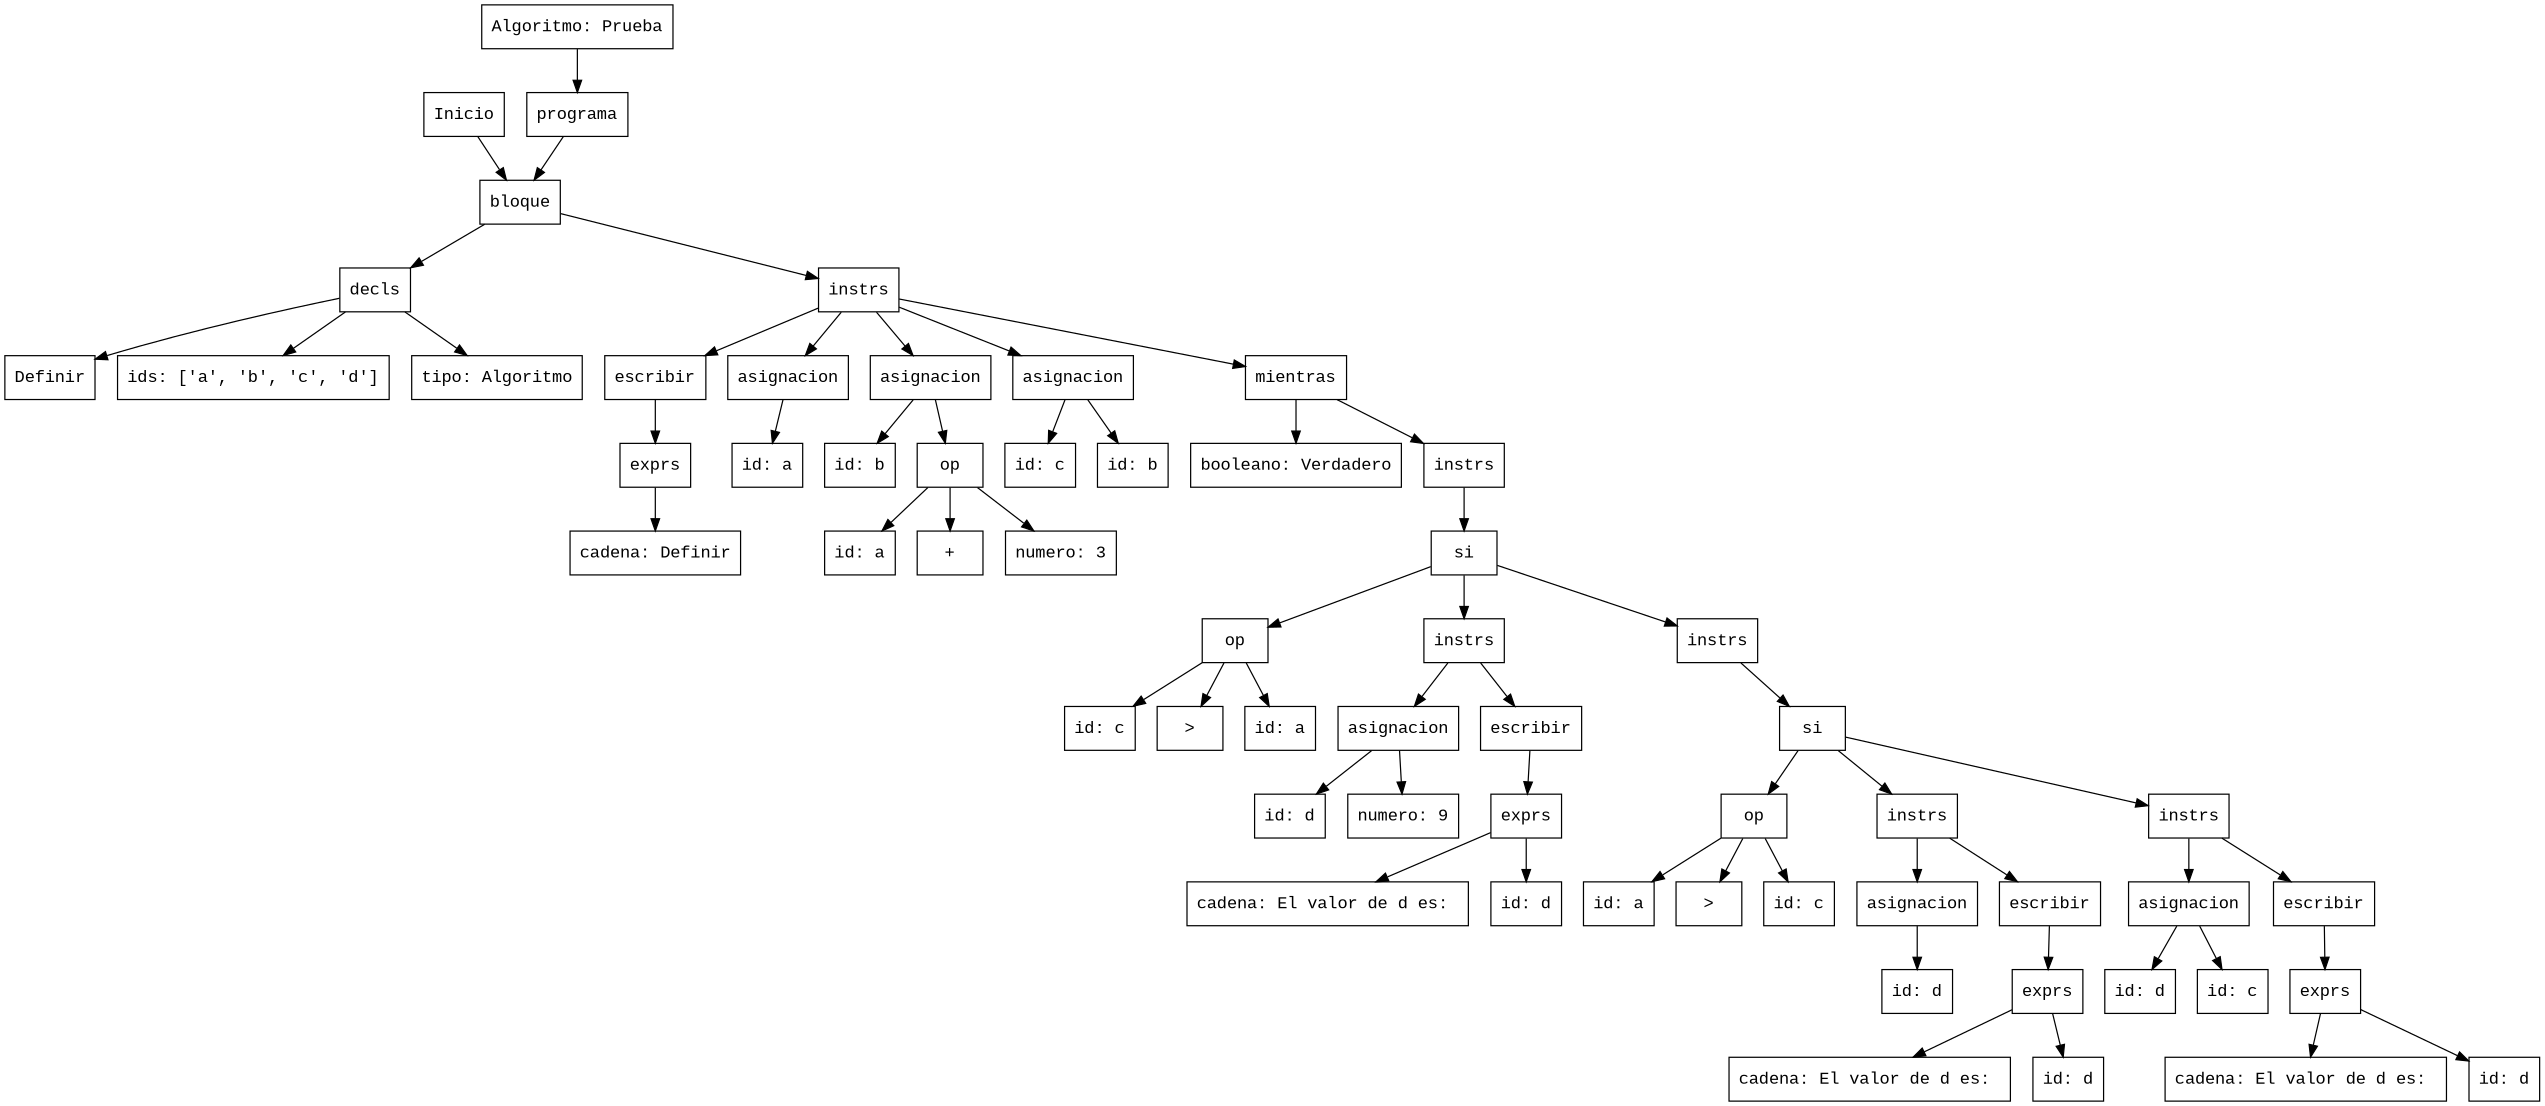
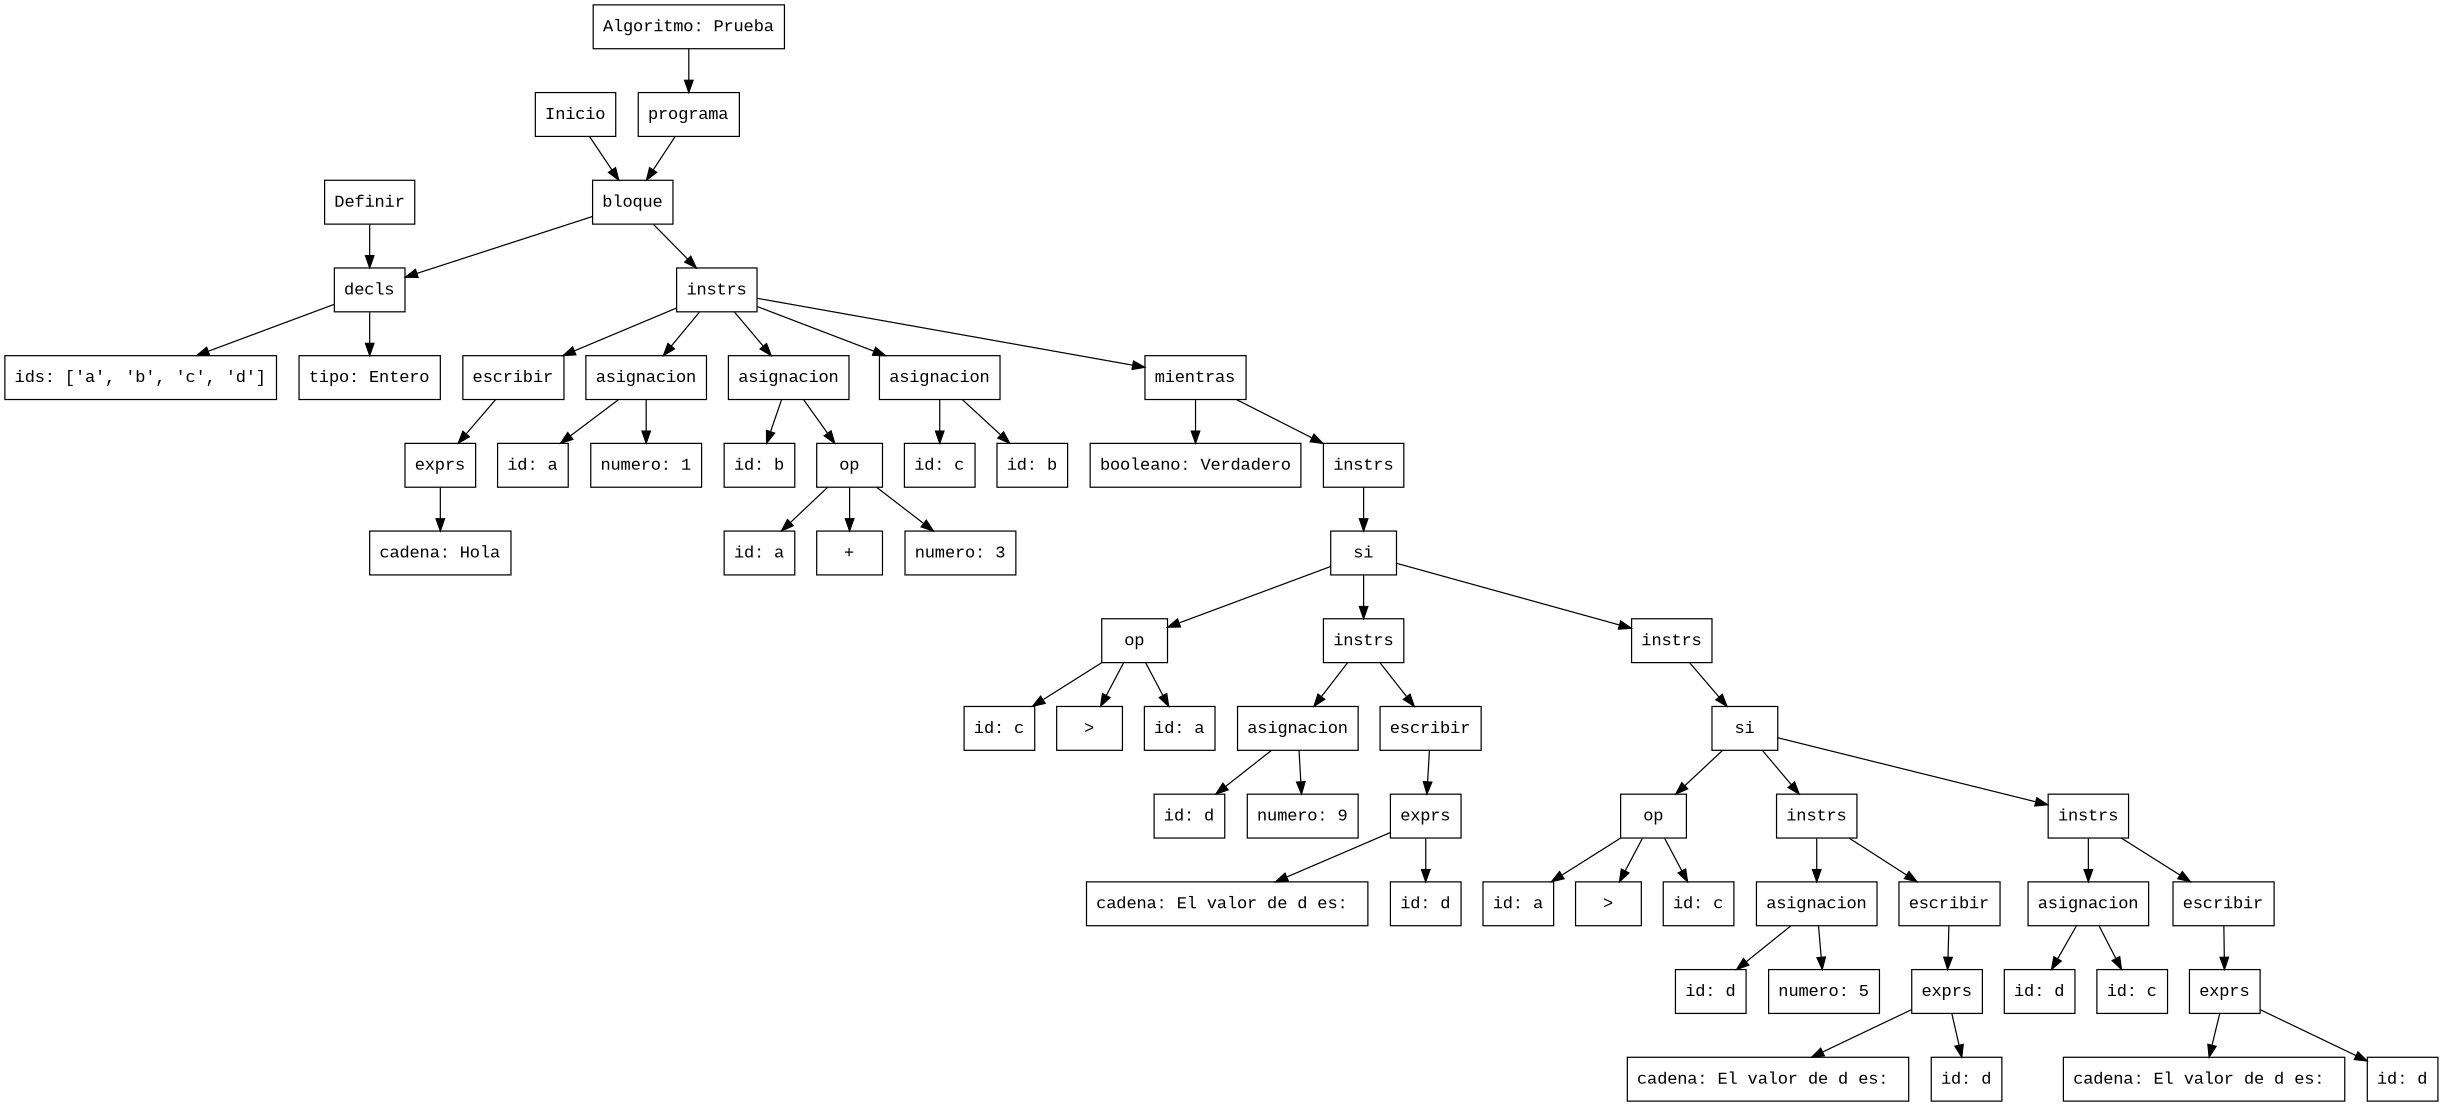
(223, 325) -> (370, 240)
(497, 378) -> (370, 378)
none -> (646, 465)
(655, 553) -> (440, 553)
none -> (1824, 991)
